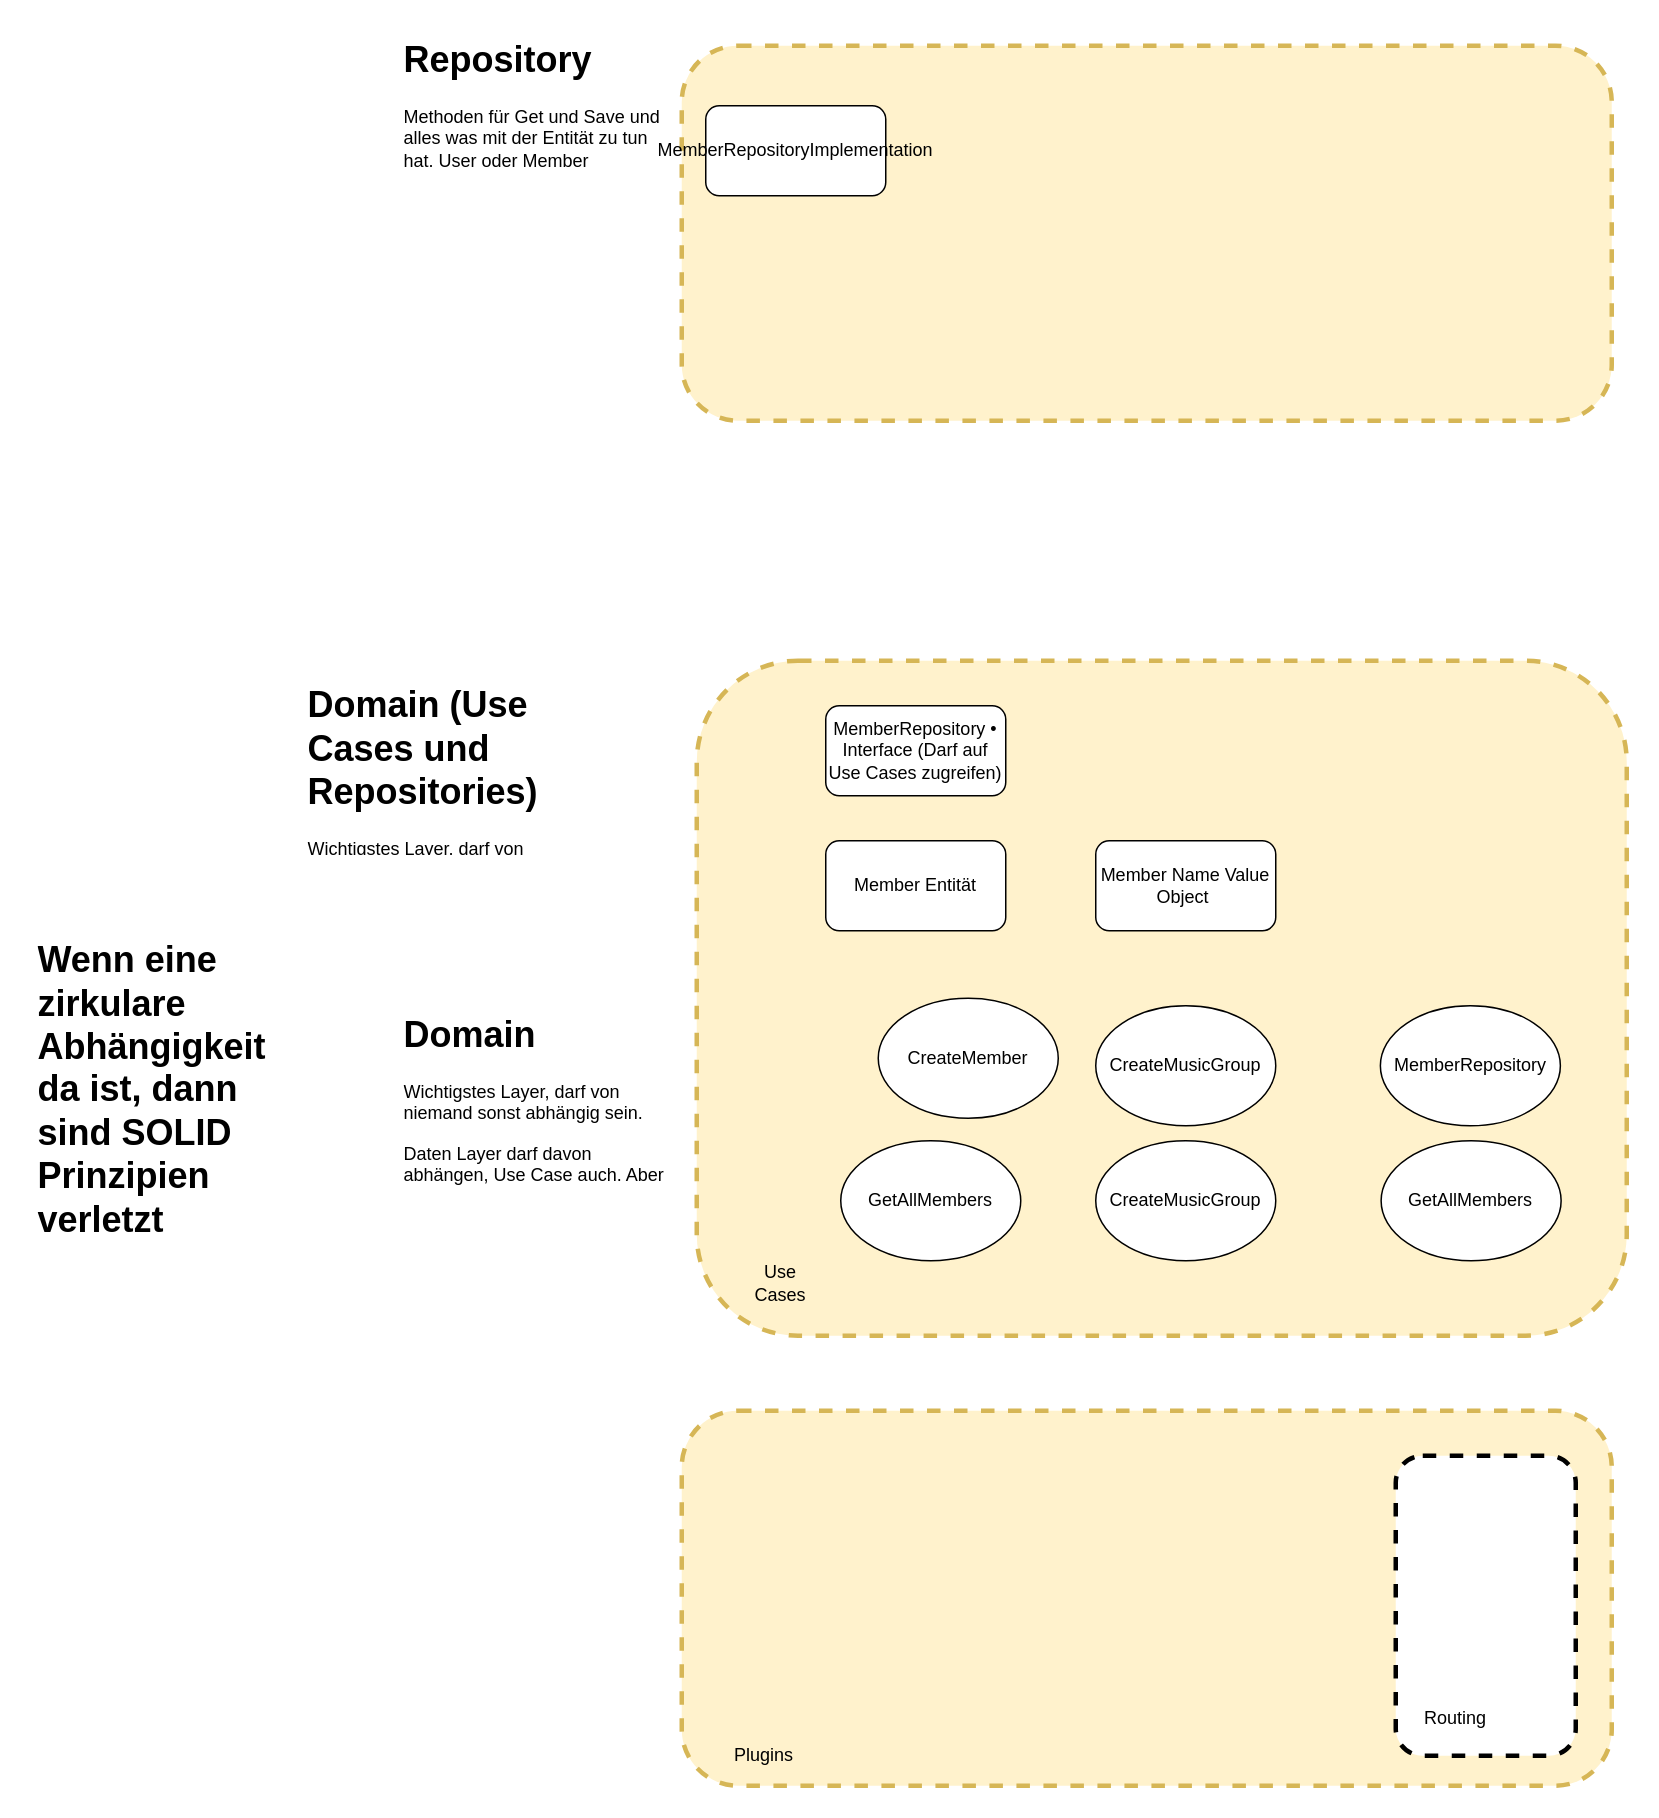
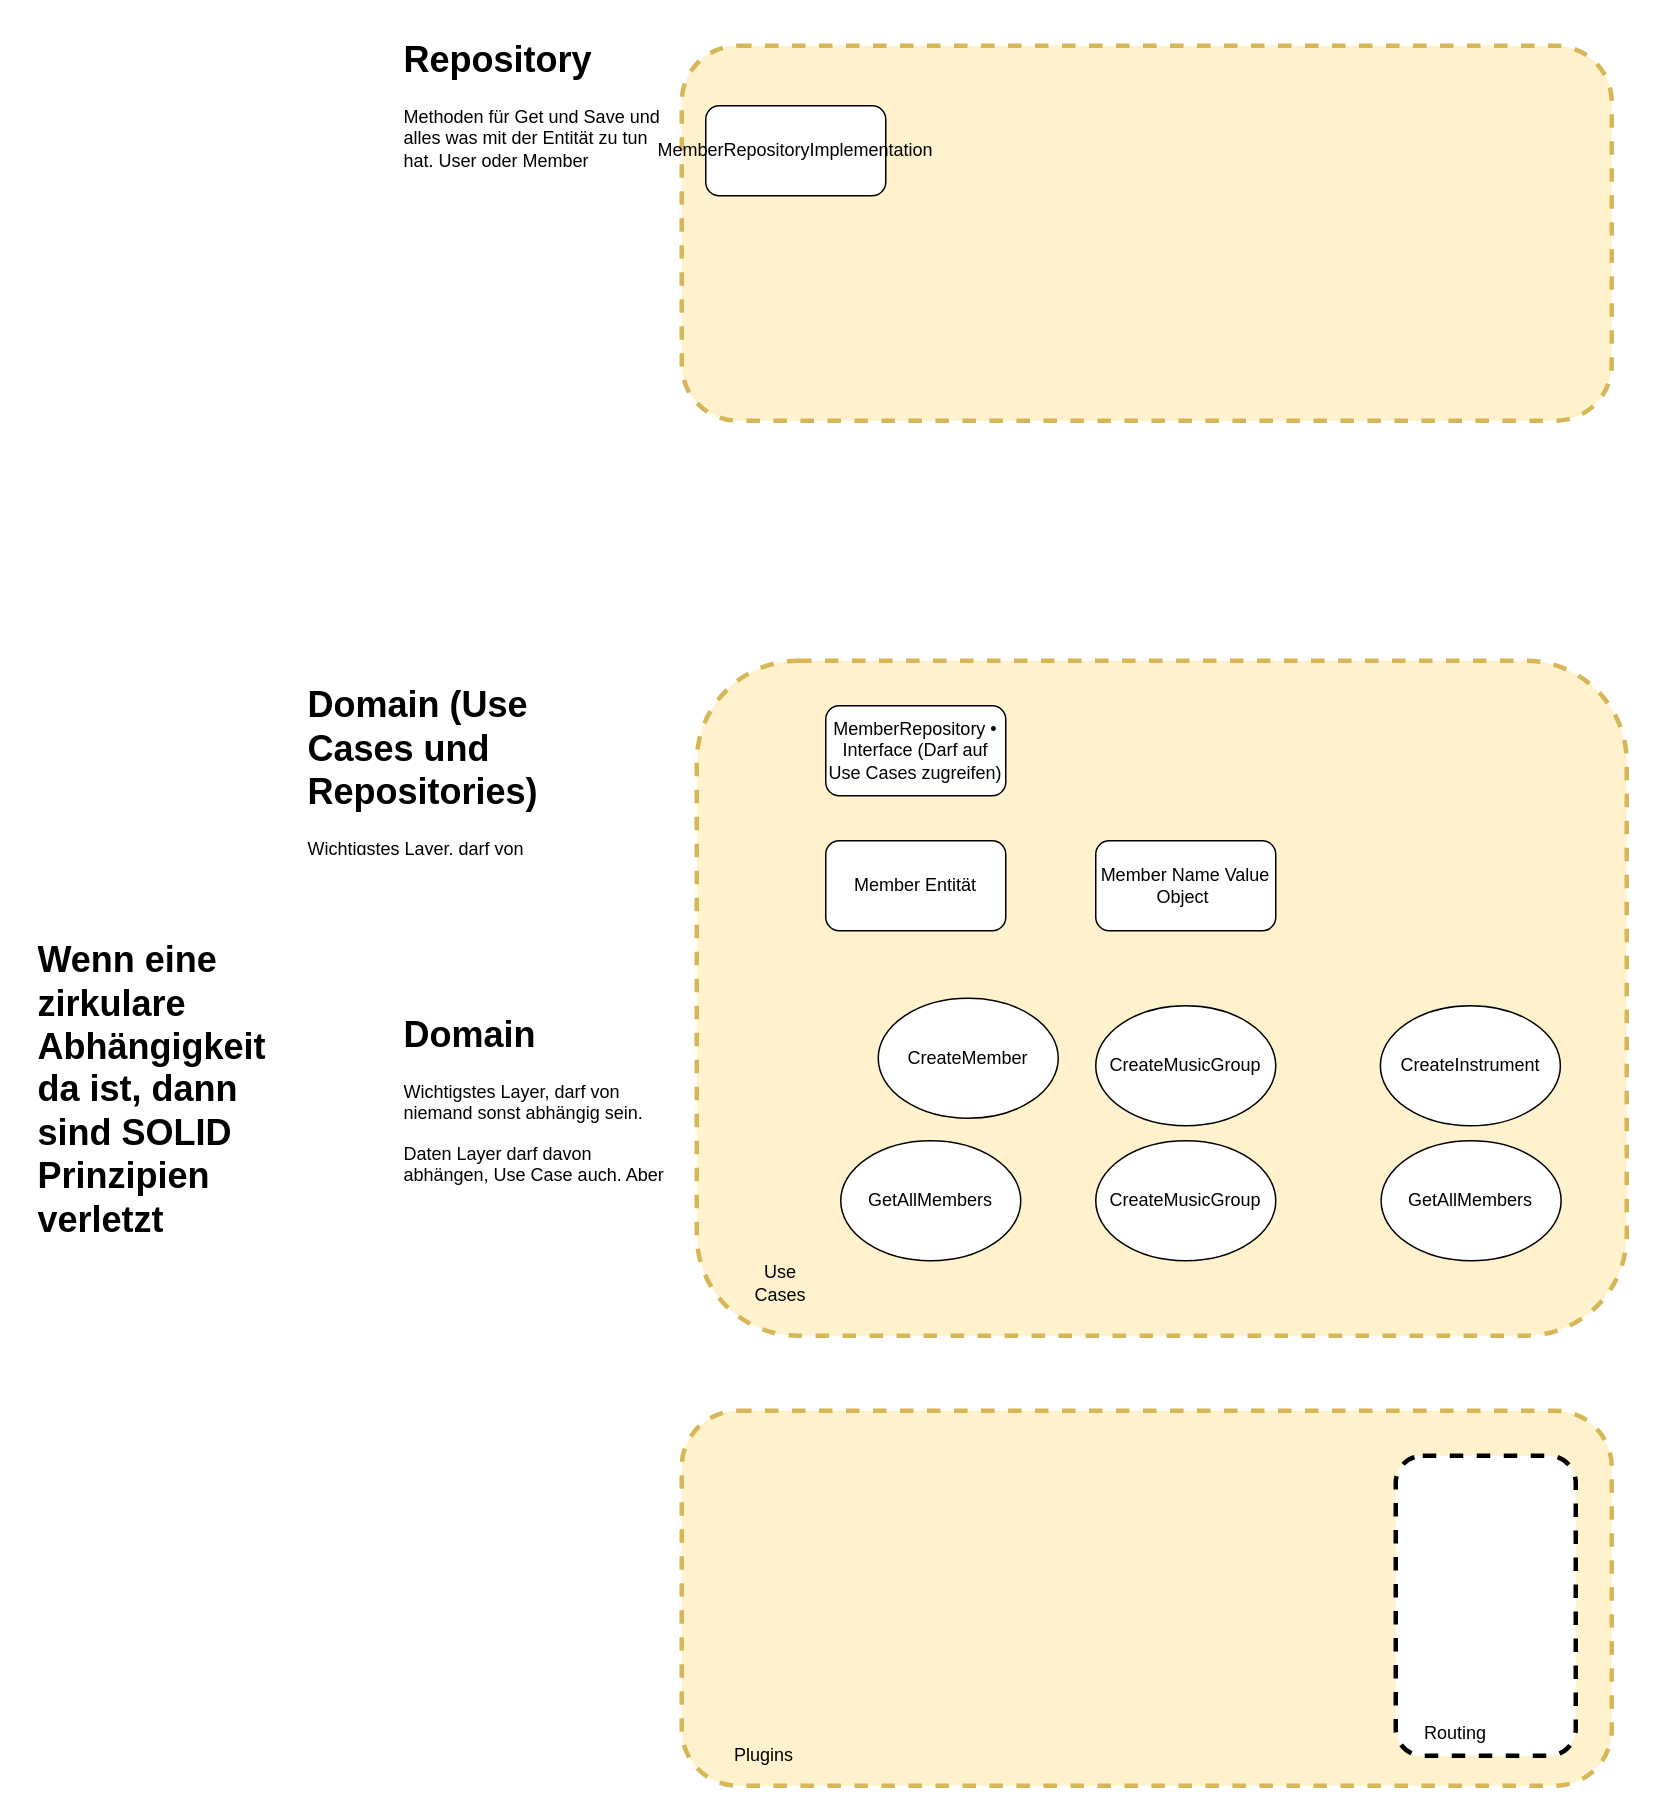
(1471, 1066) -> (1471, 1066)
(1456, 1718) -> (1456, 1733)
